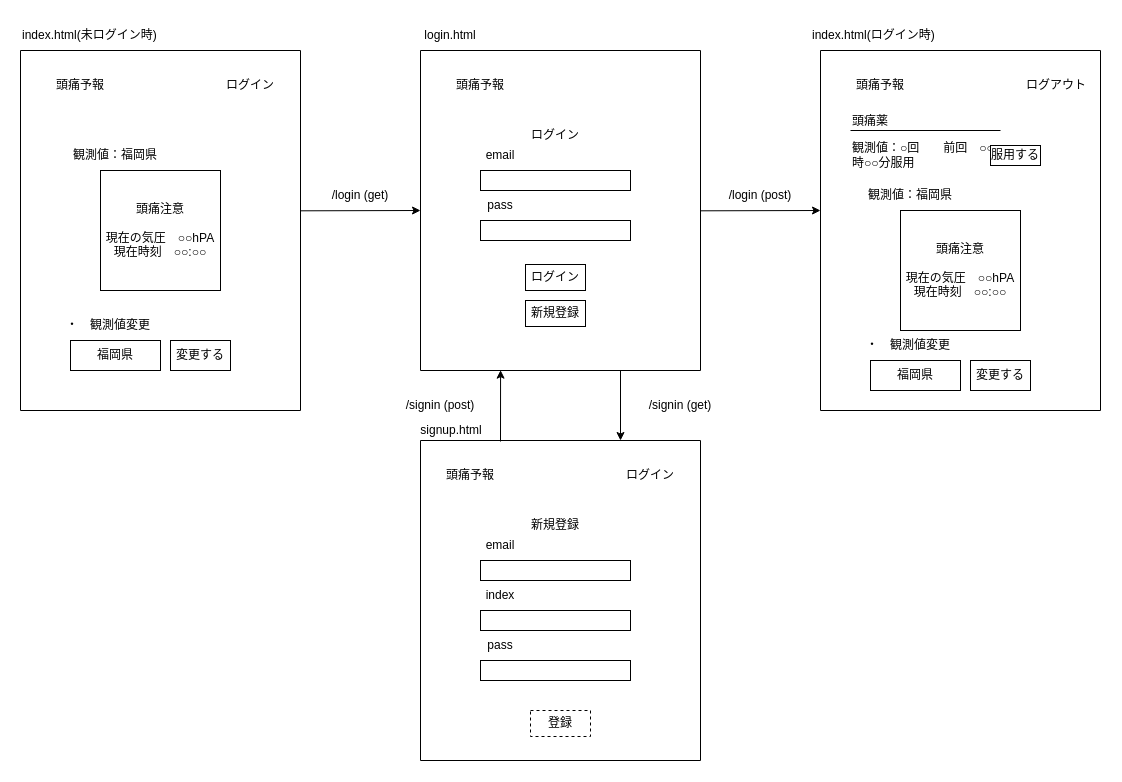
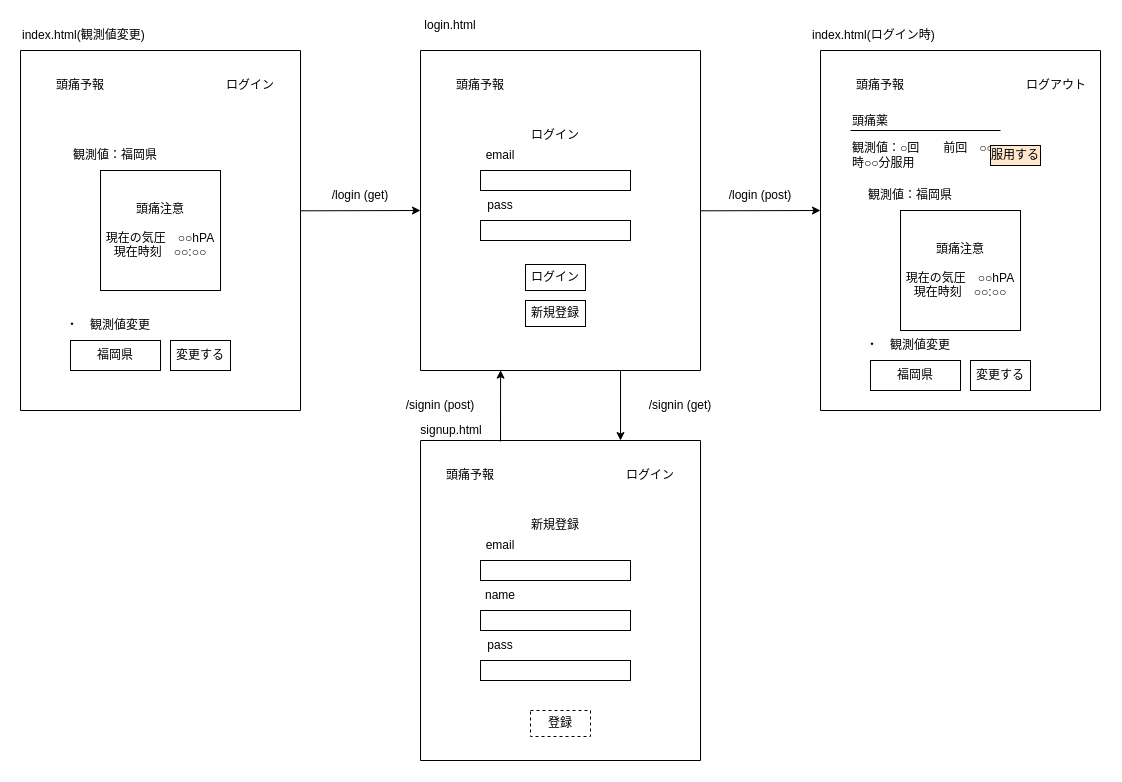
(94, 36) -> (88, 36)
(451, 36) -> (451, 26)
(1016, 156) -> (1016, 156)
(501, 596) -> (501, 596)
